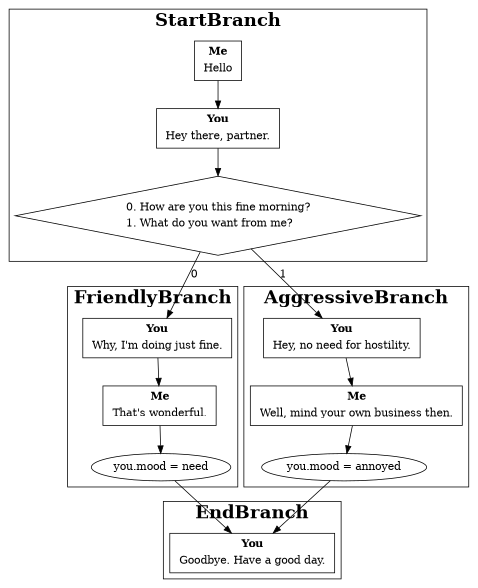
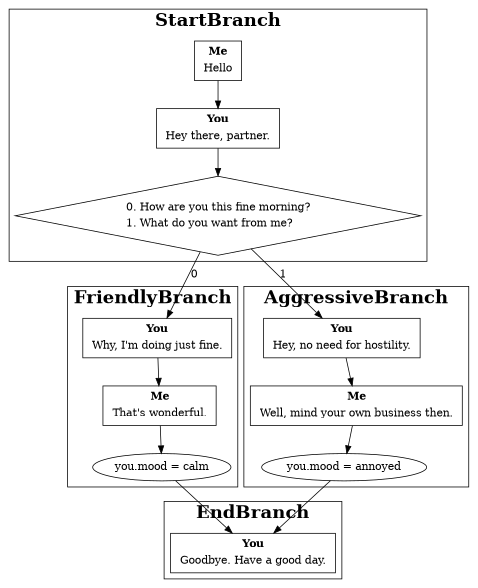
(161, 467) -> (162, 467)
